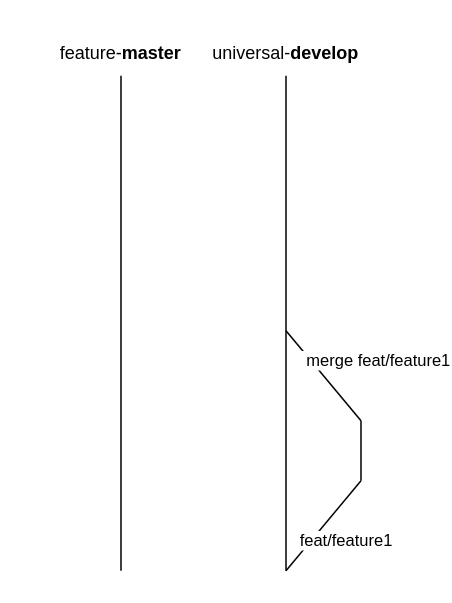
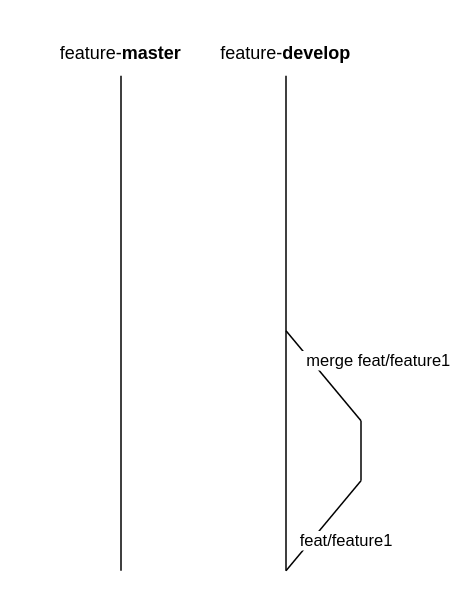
(286, 53) -> (286, 53)
